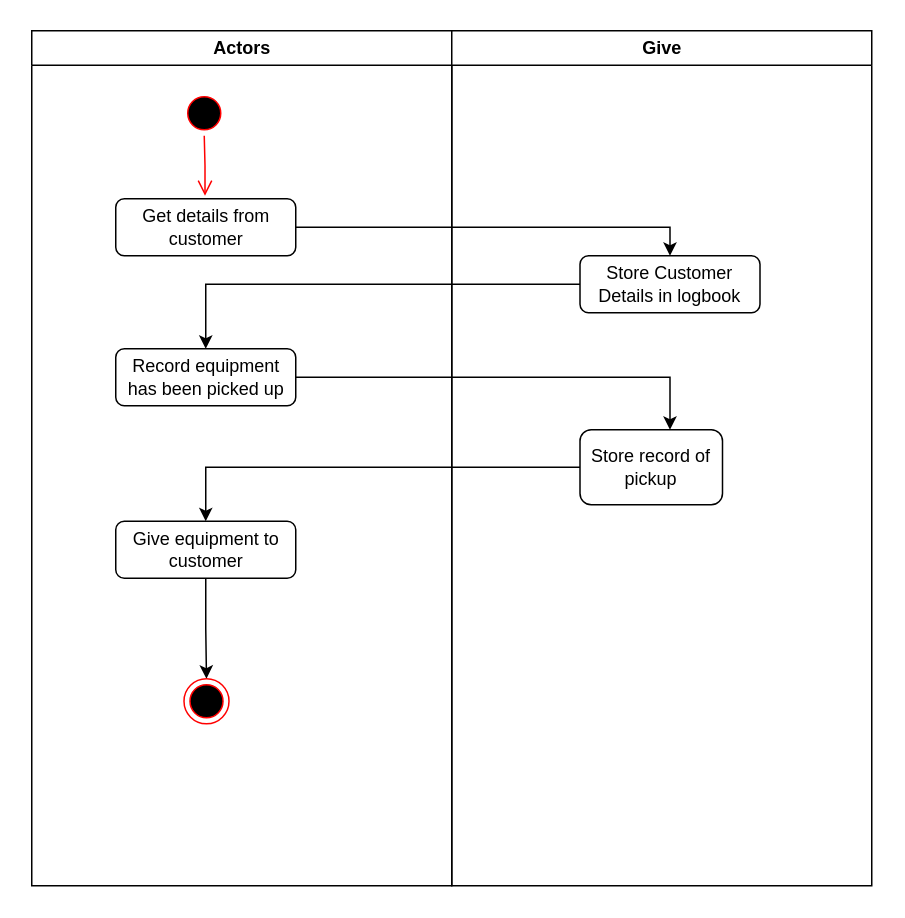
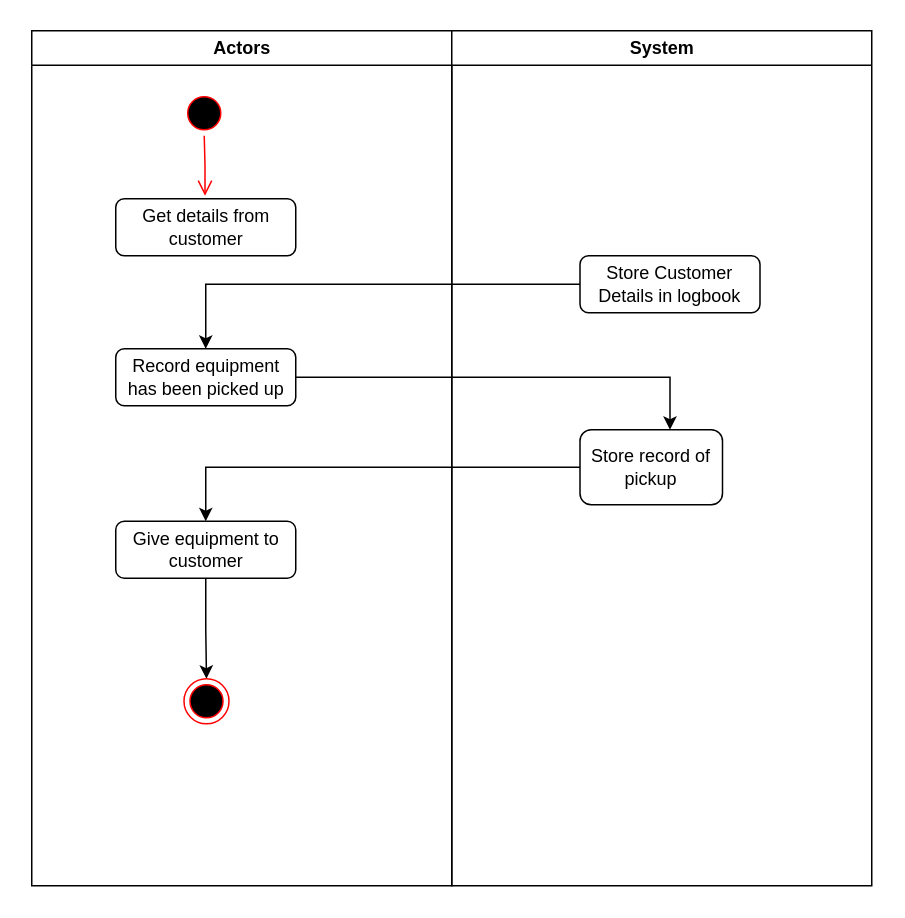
(662, 49) -> (662, 49)
(492, 227) -> none
